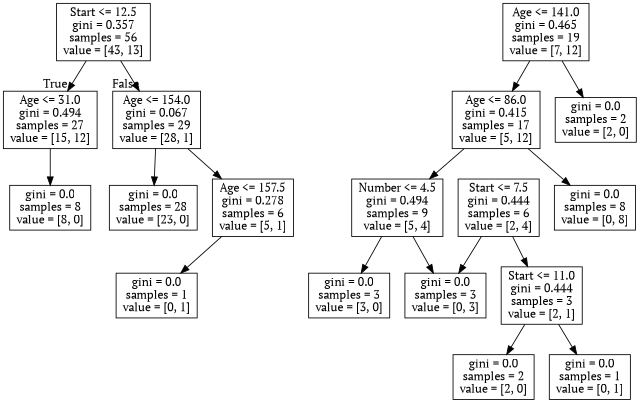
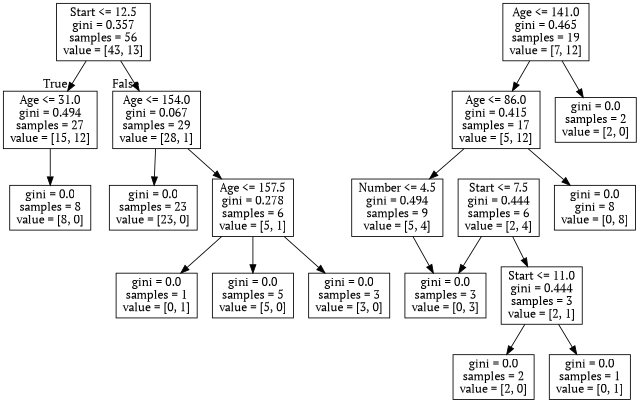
(153, 208) -> (153, 208)
(595, 208) -> (595, 208)
(374, 251) -> (301, 252)
none -> (253, 296)
